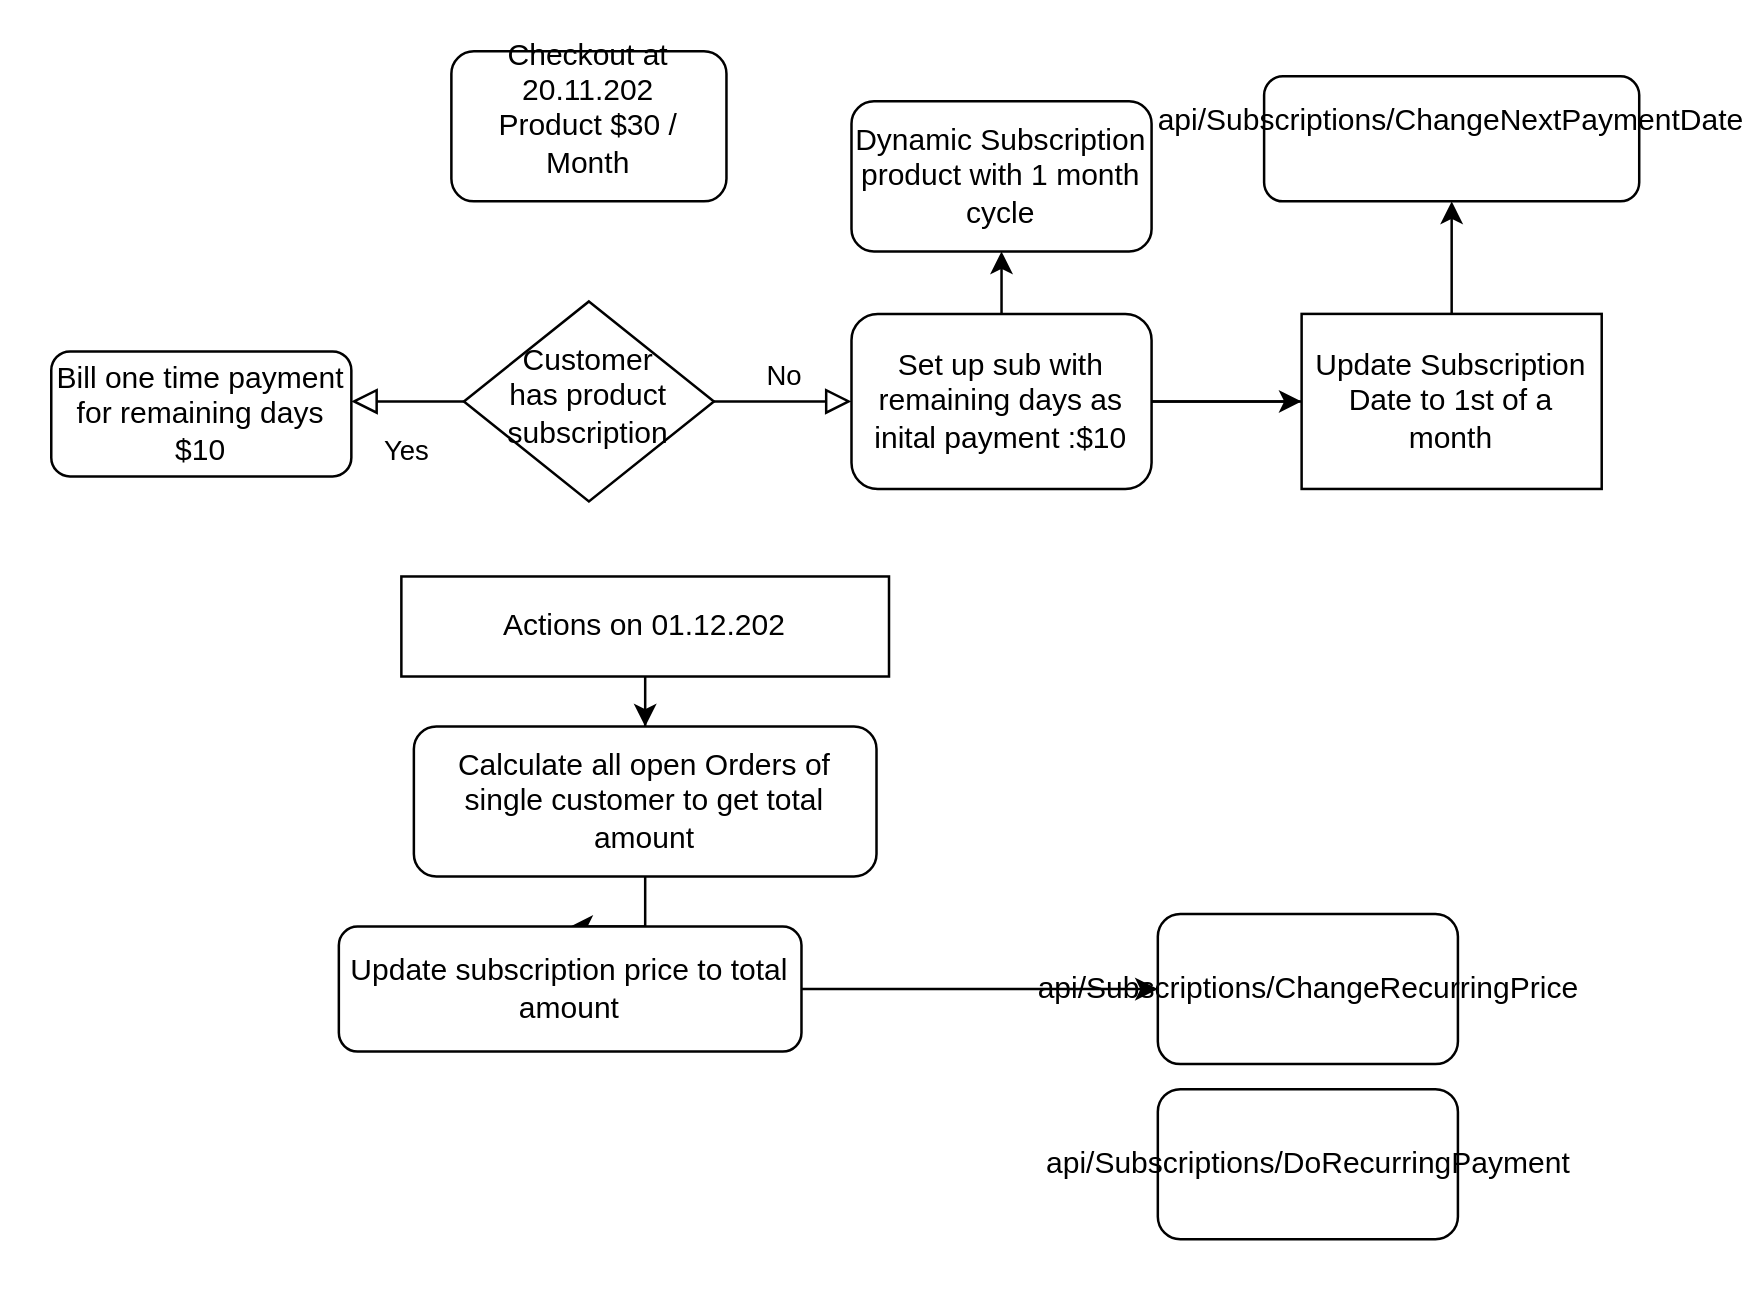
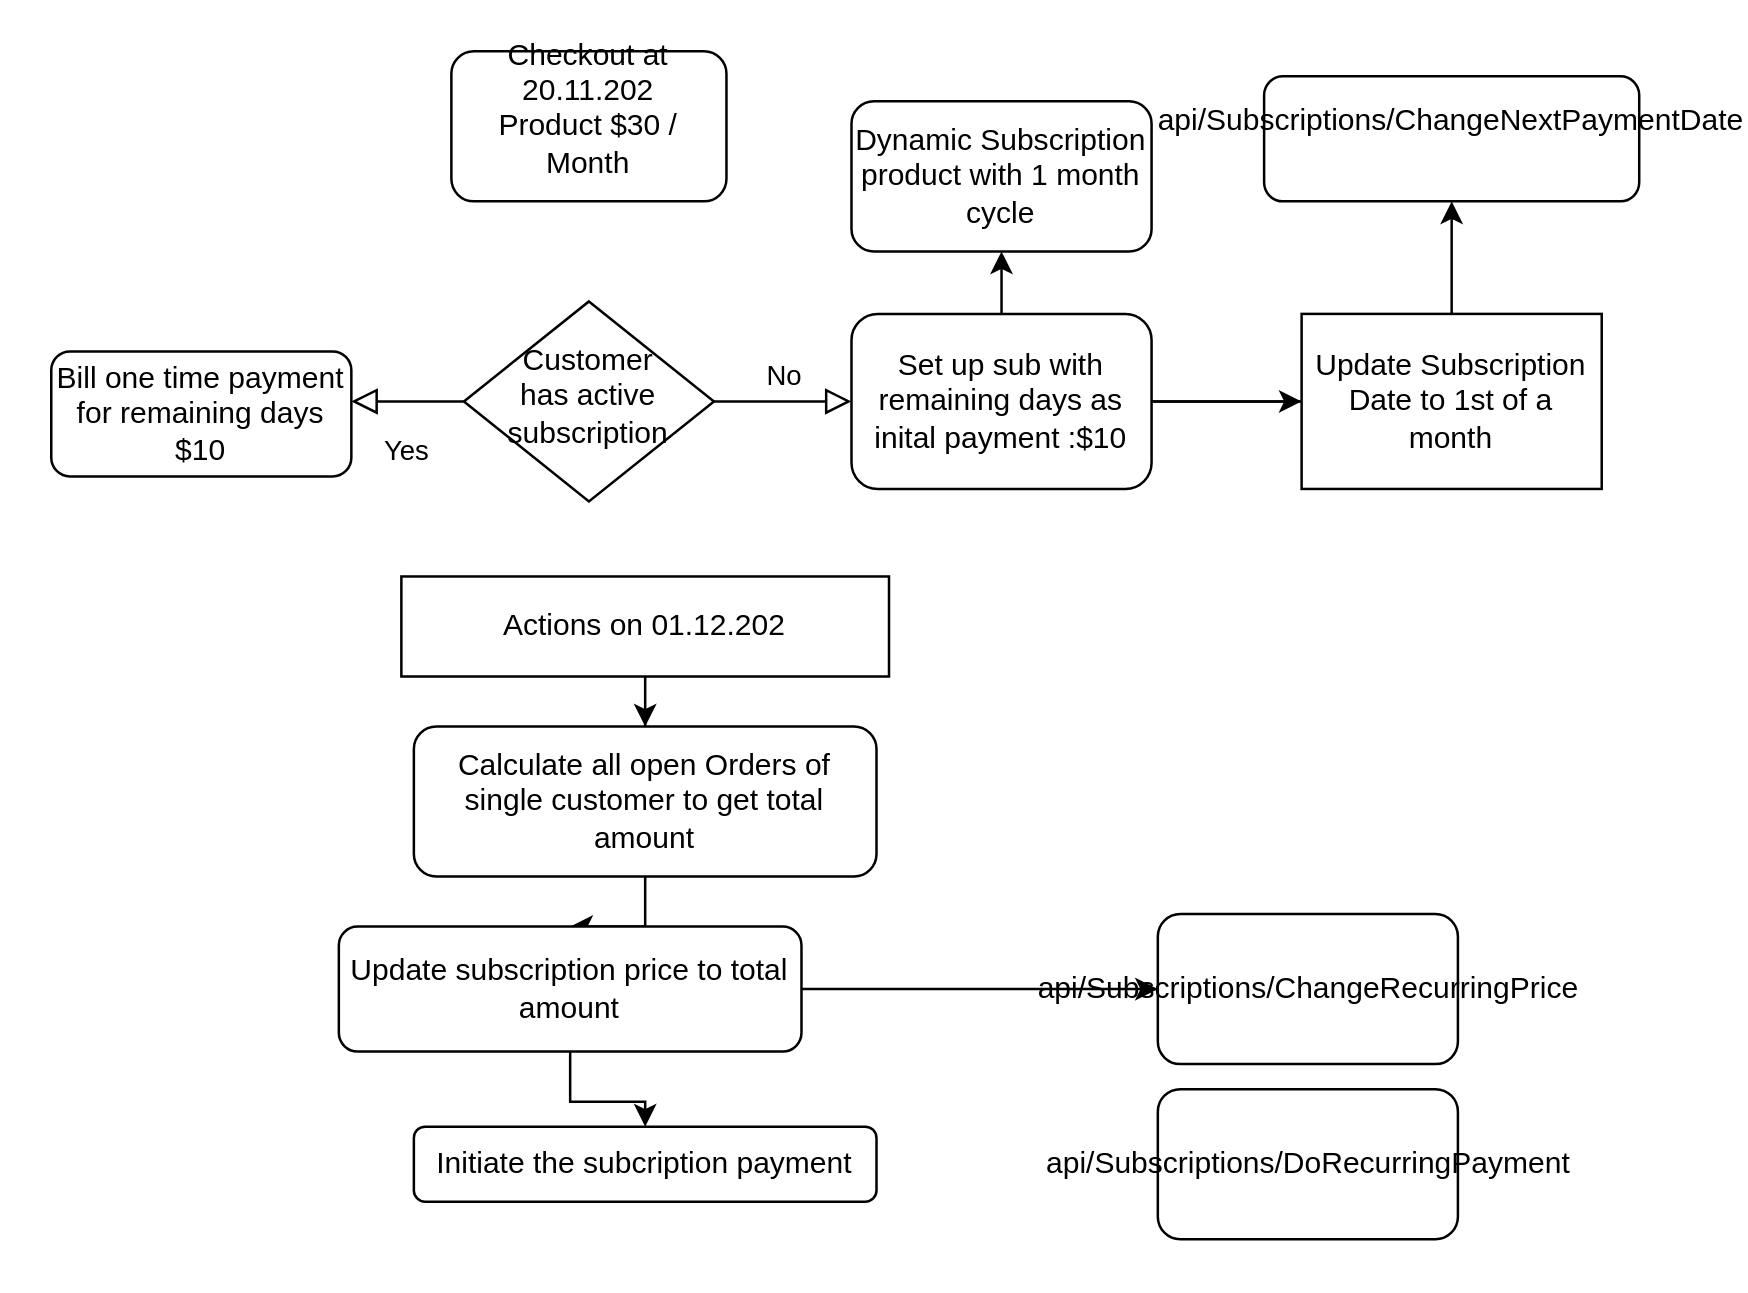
(589, 396) -> (589, 396)
none -> (587, 1101)
none -> (645, 1164)
